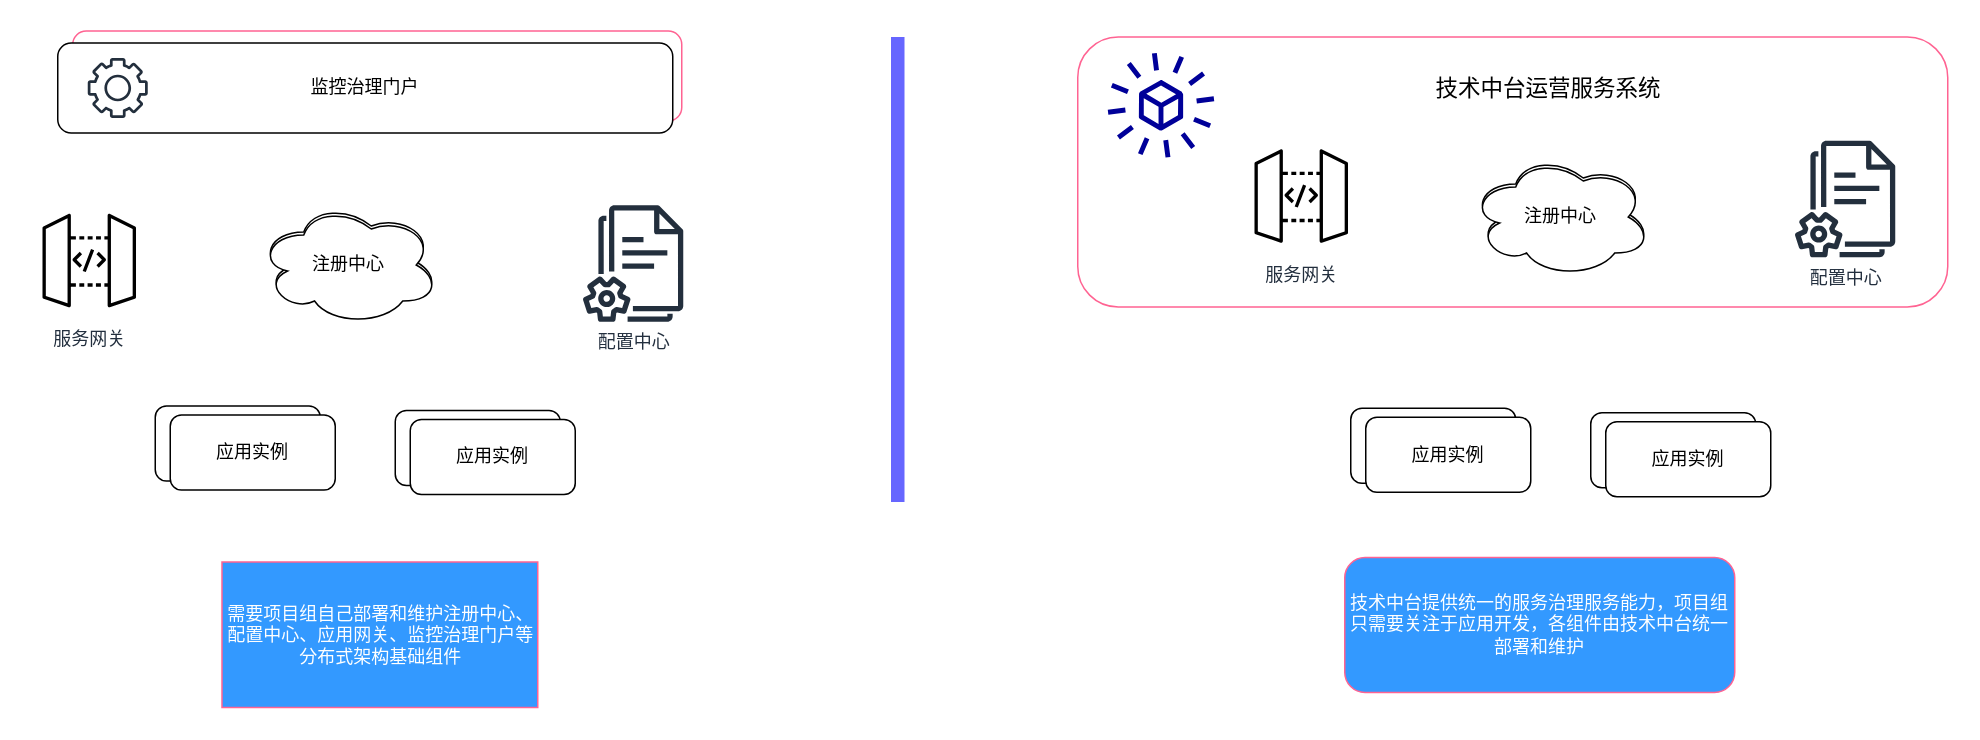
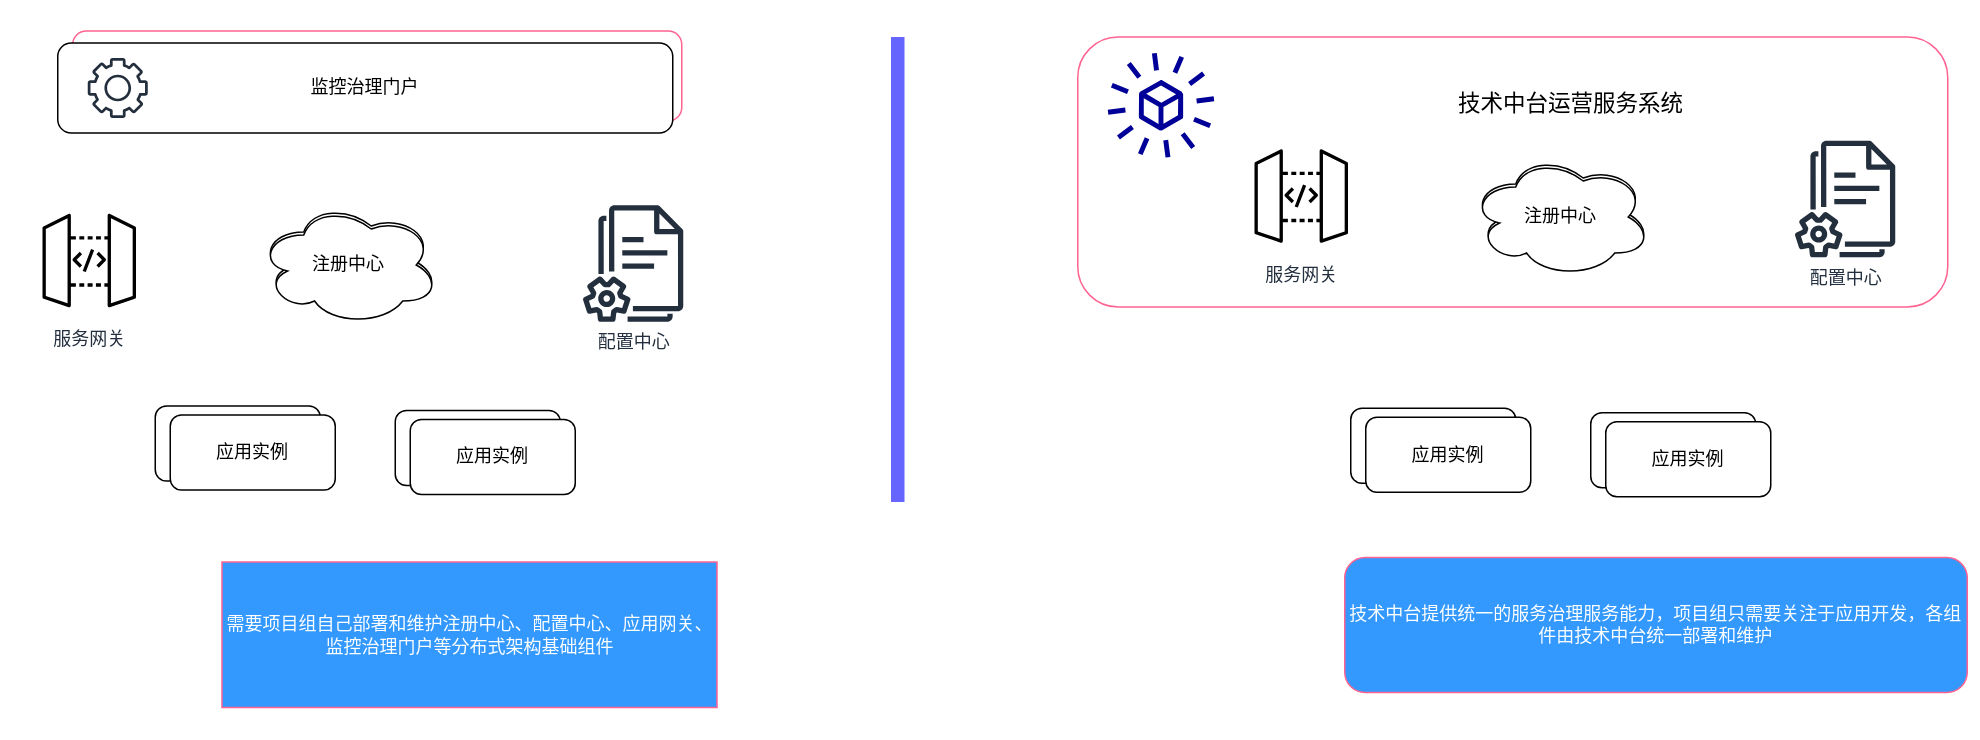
(1549, 88) -> (1571, 103)
(1540, 625) -> (1656, 625)
(380, 635) -> (470, 635)
